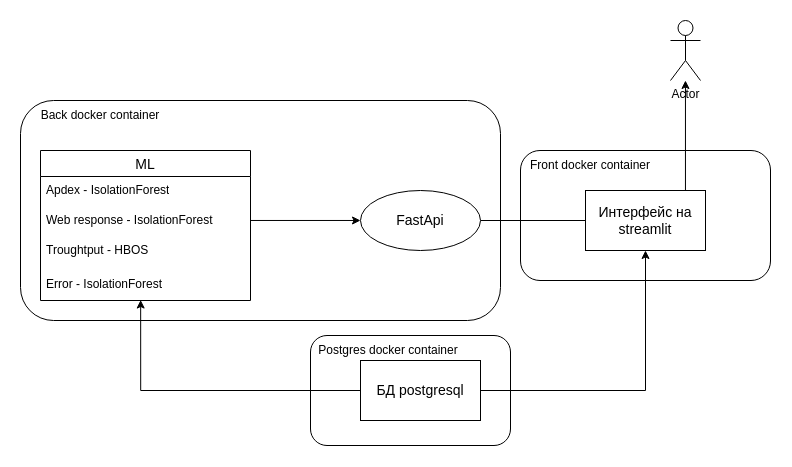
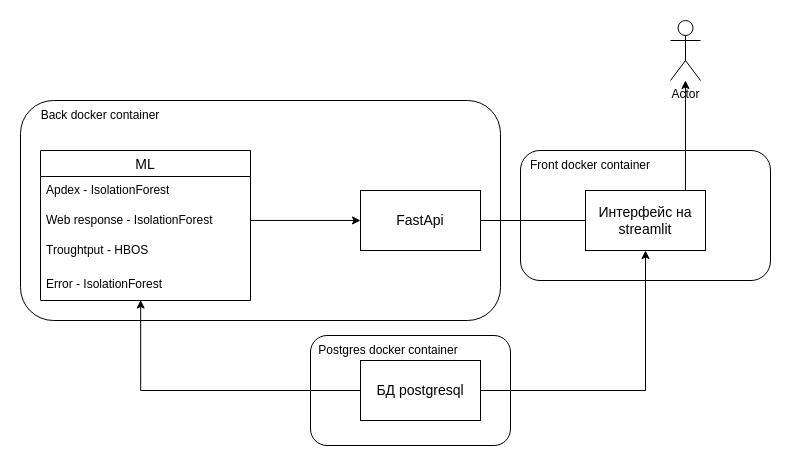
(421, 221) -> (421, 221)
